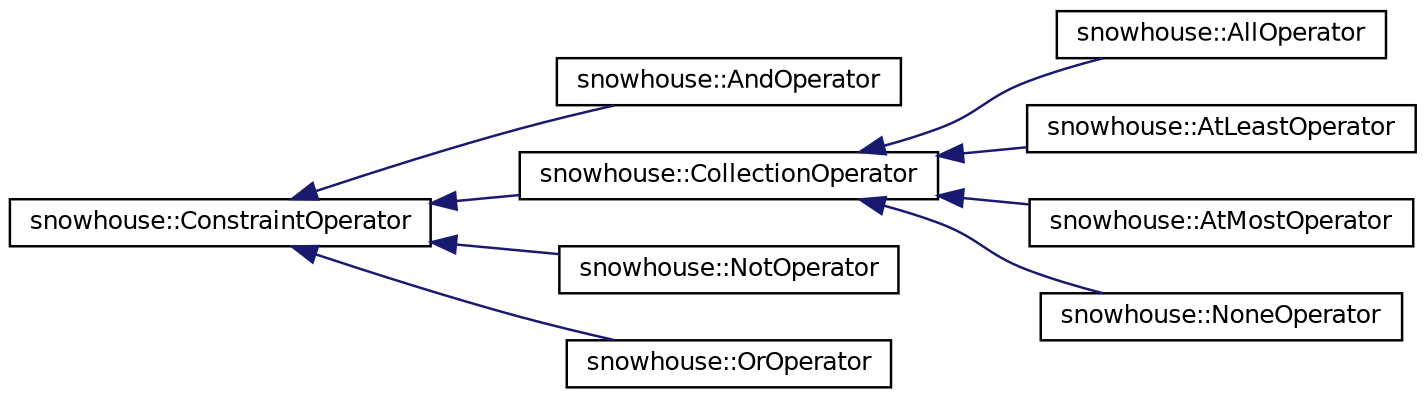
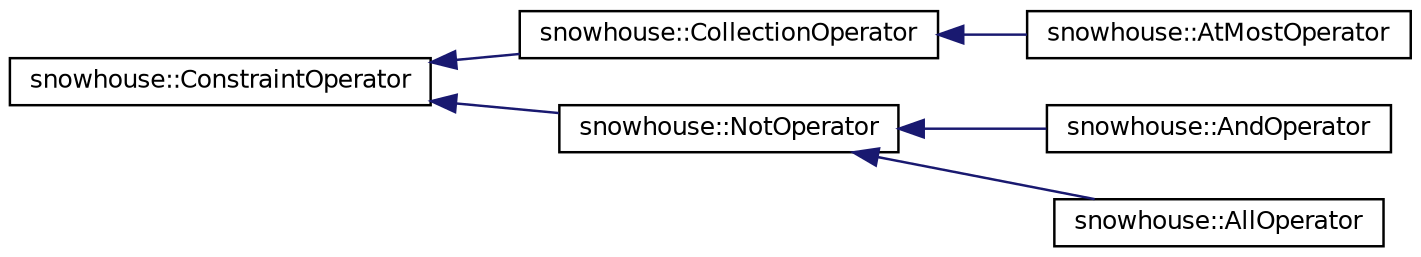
(992, 99) -> (986, 178)
(1221, 129) -> none
(464, 145) -> (985, 129)
(1221, 317) -> none
(729, 364) -> none
